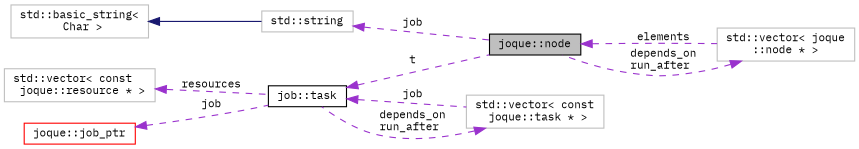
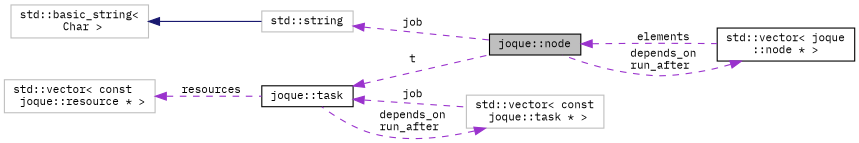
(786, 45) -> (786, 45)
(307, 96) -> (307, 96)
(80, 134) -> none
